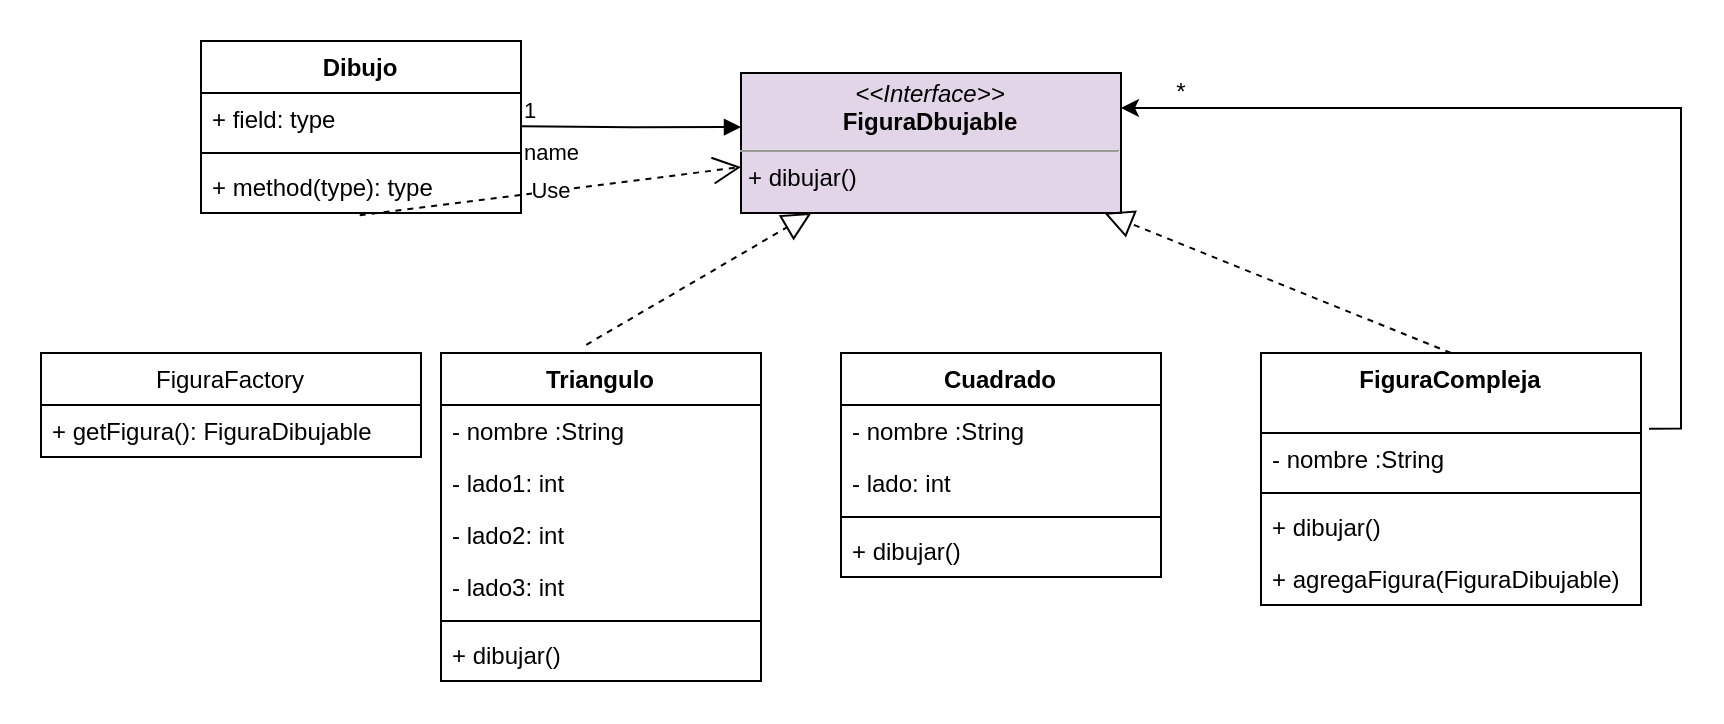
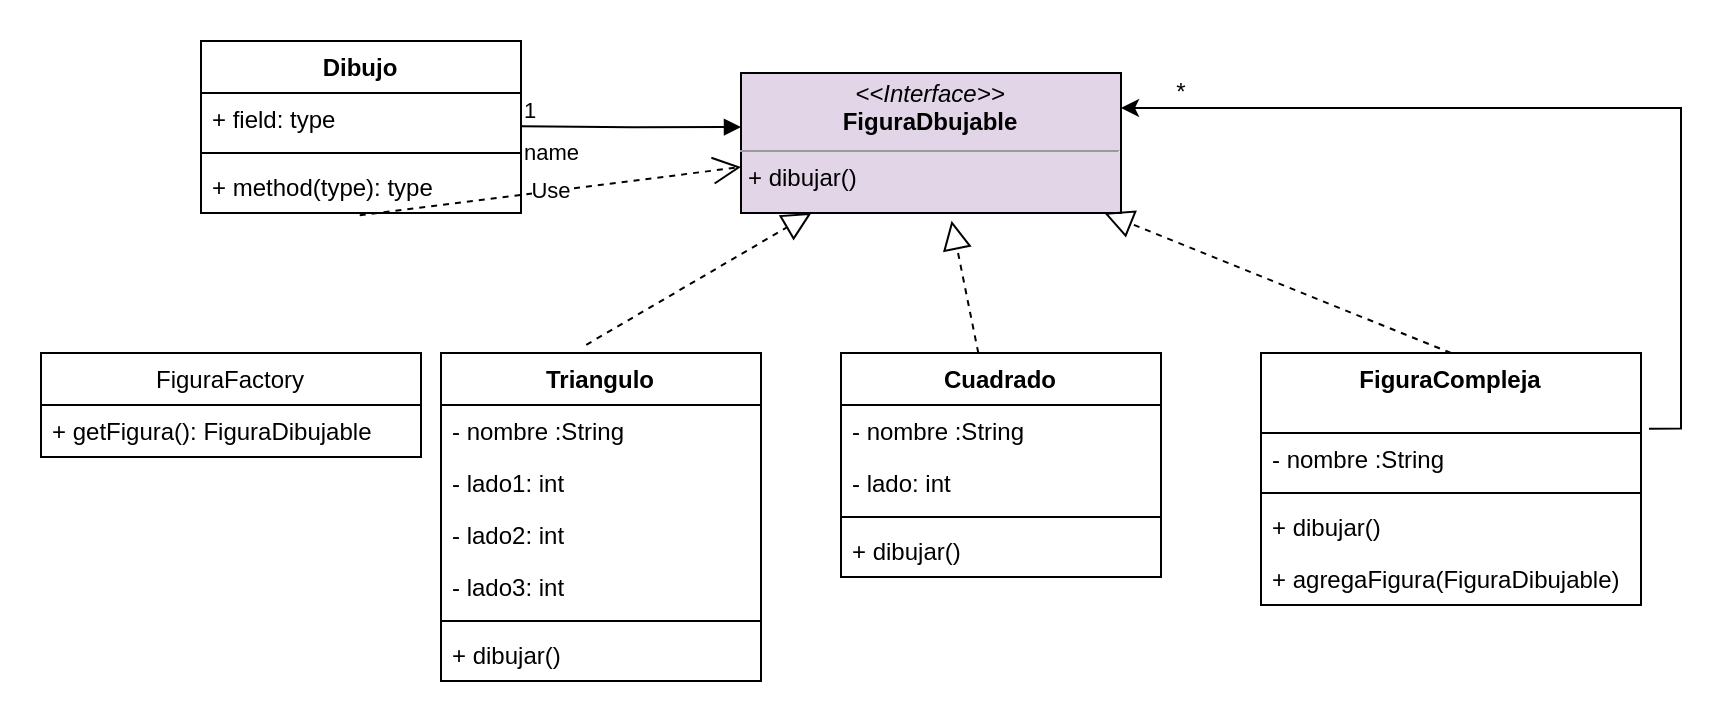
none -> (968, 301)
